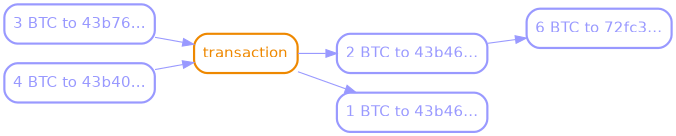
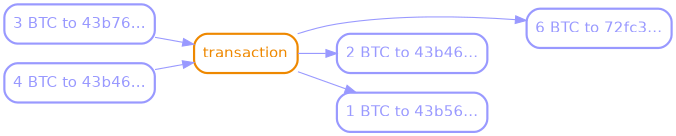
(502, 41) -> (406, 18)
(80, 83) -> (80, 83)
(412, 112) -> (412, 112)
